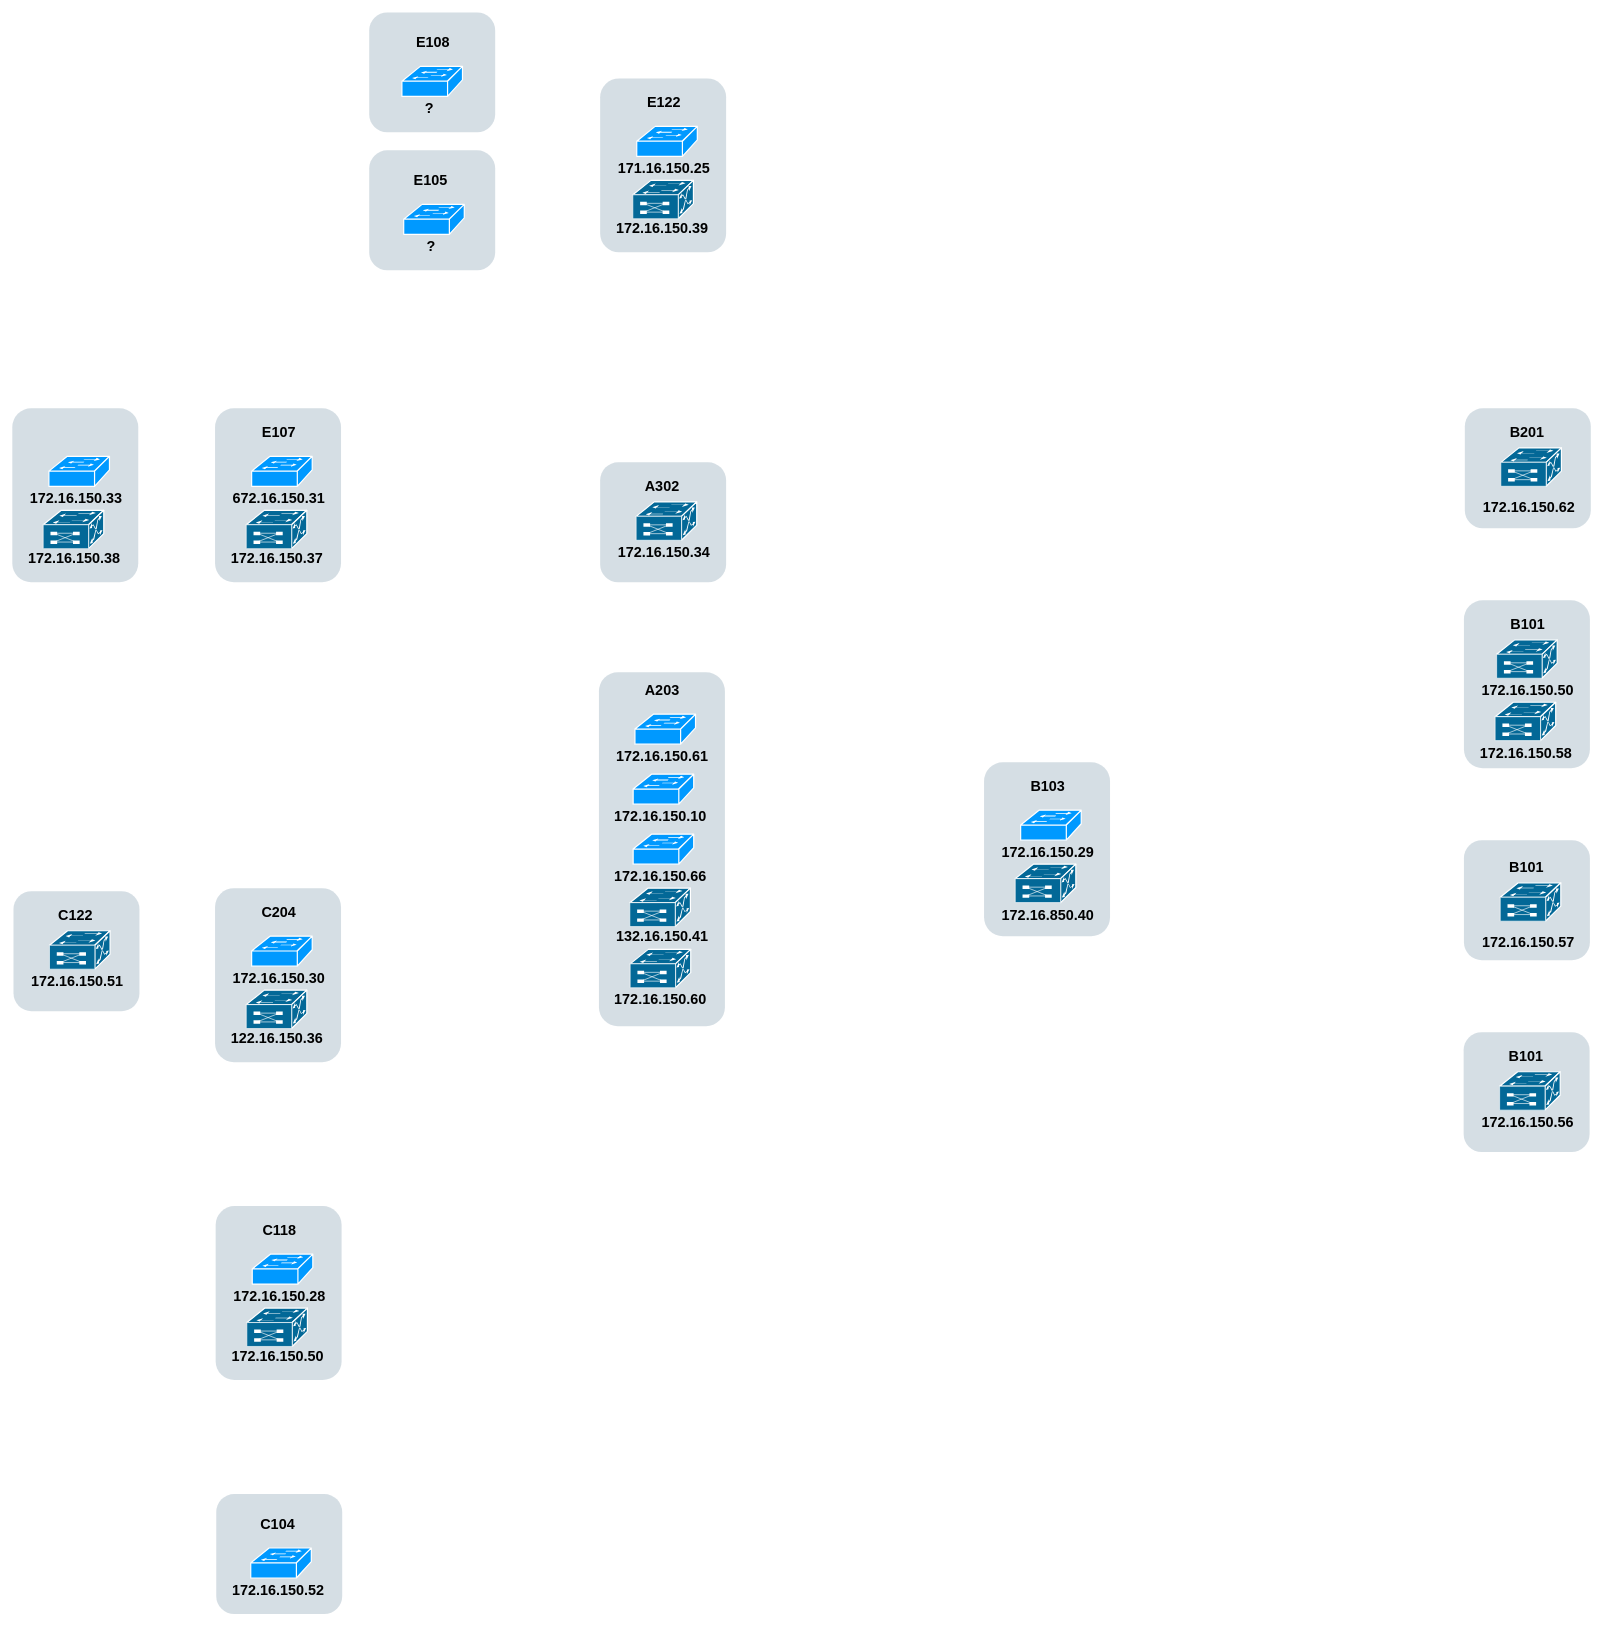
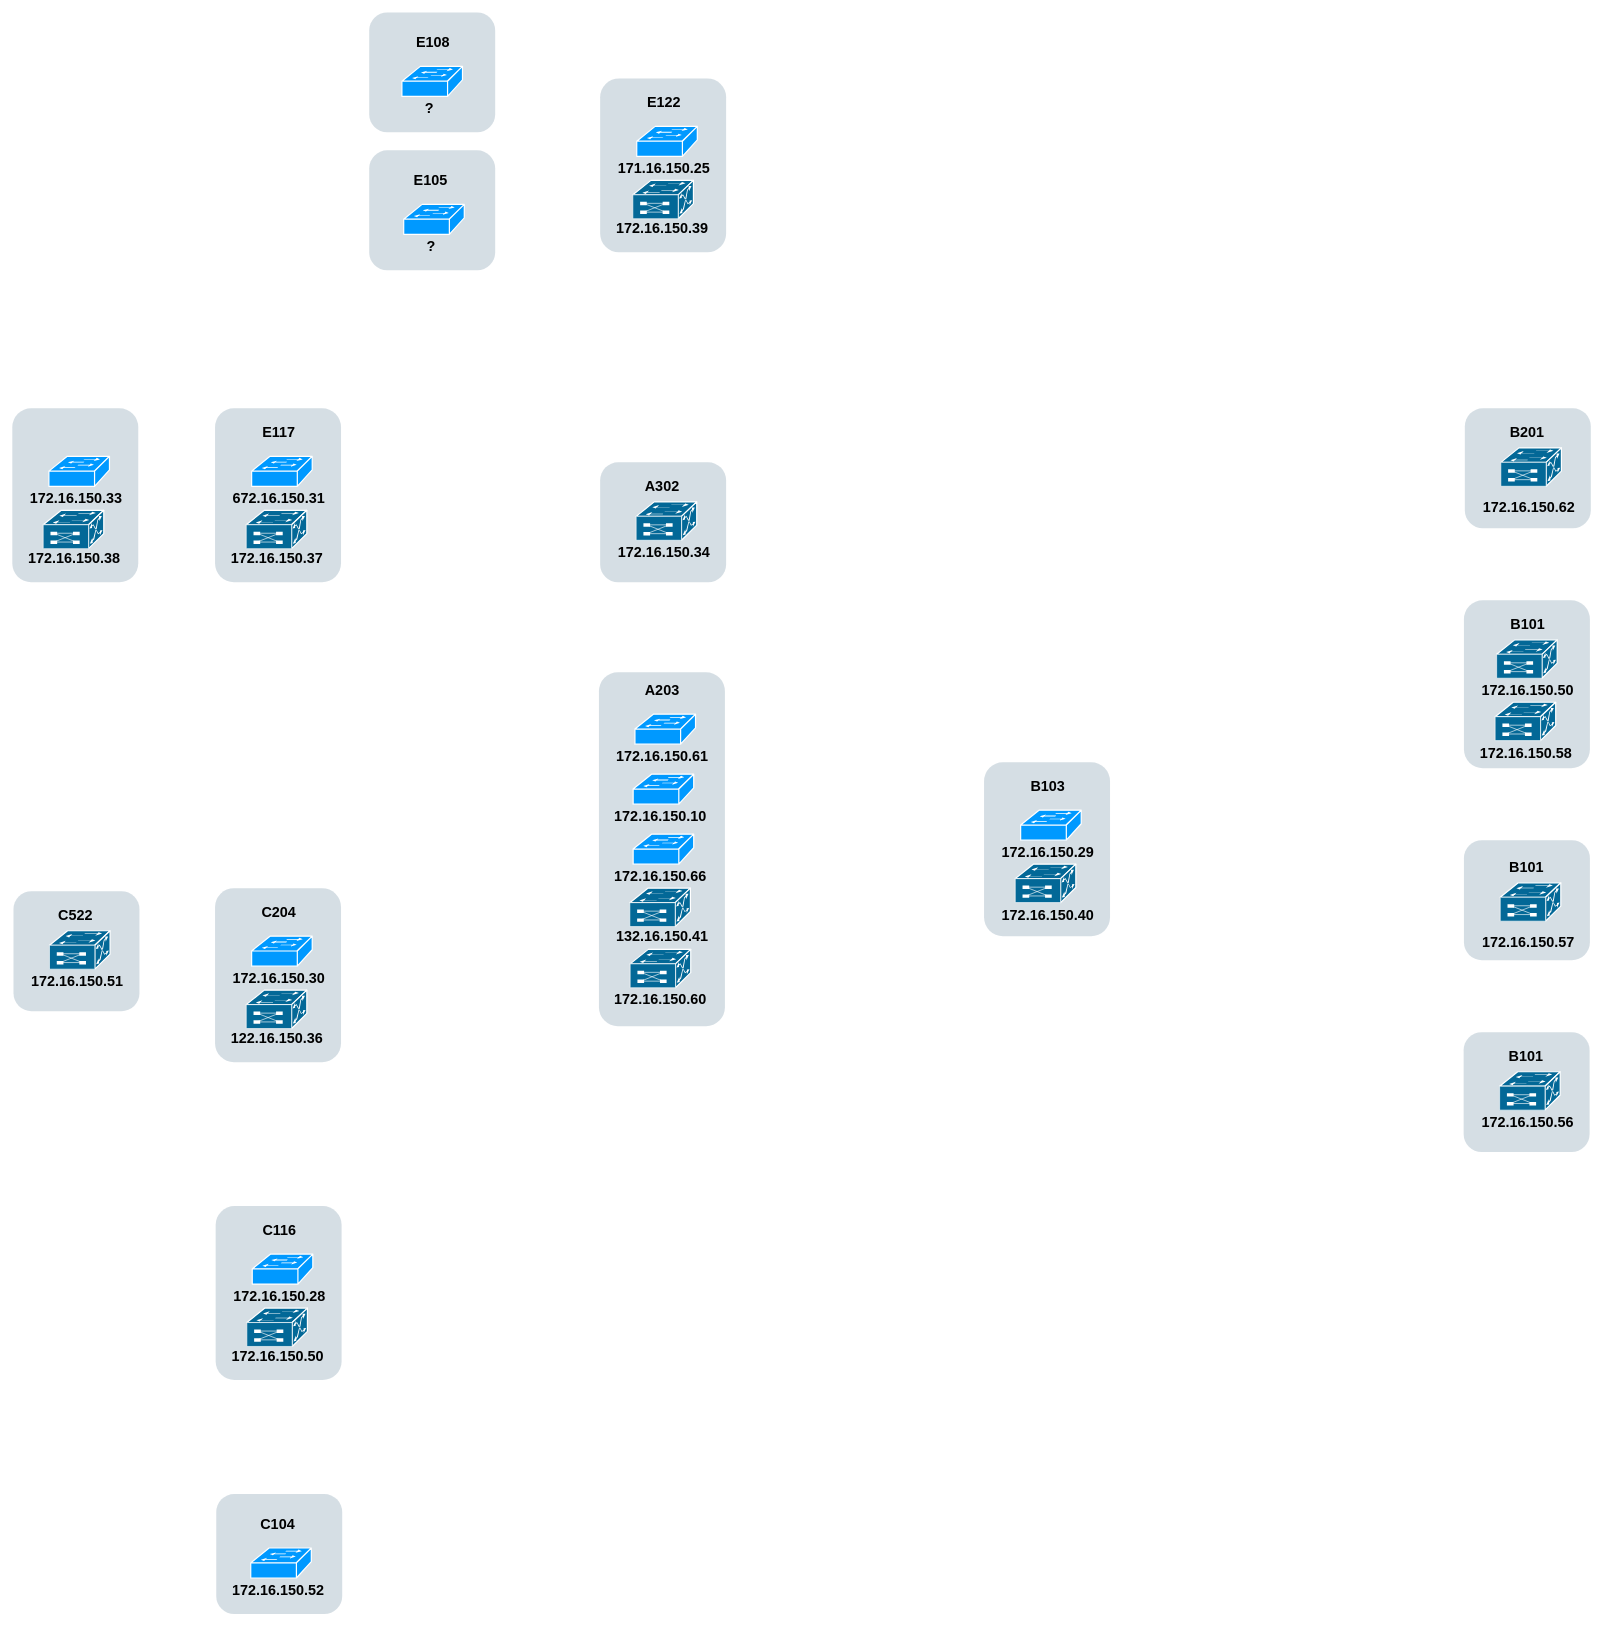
(279, 432) -> (279, 432)
(76, 915) -> (76, 915)
(1048, 916) -> (1048, 916)
(280, 1230) -> (280, 1230)
